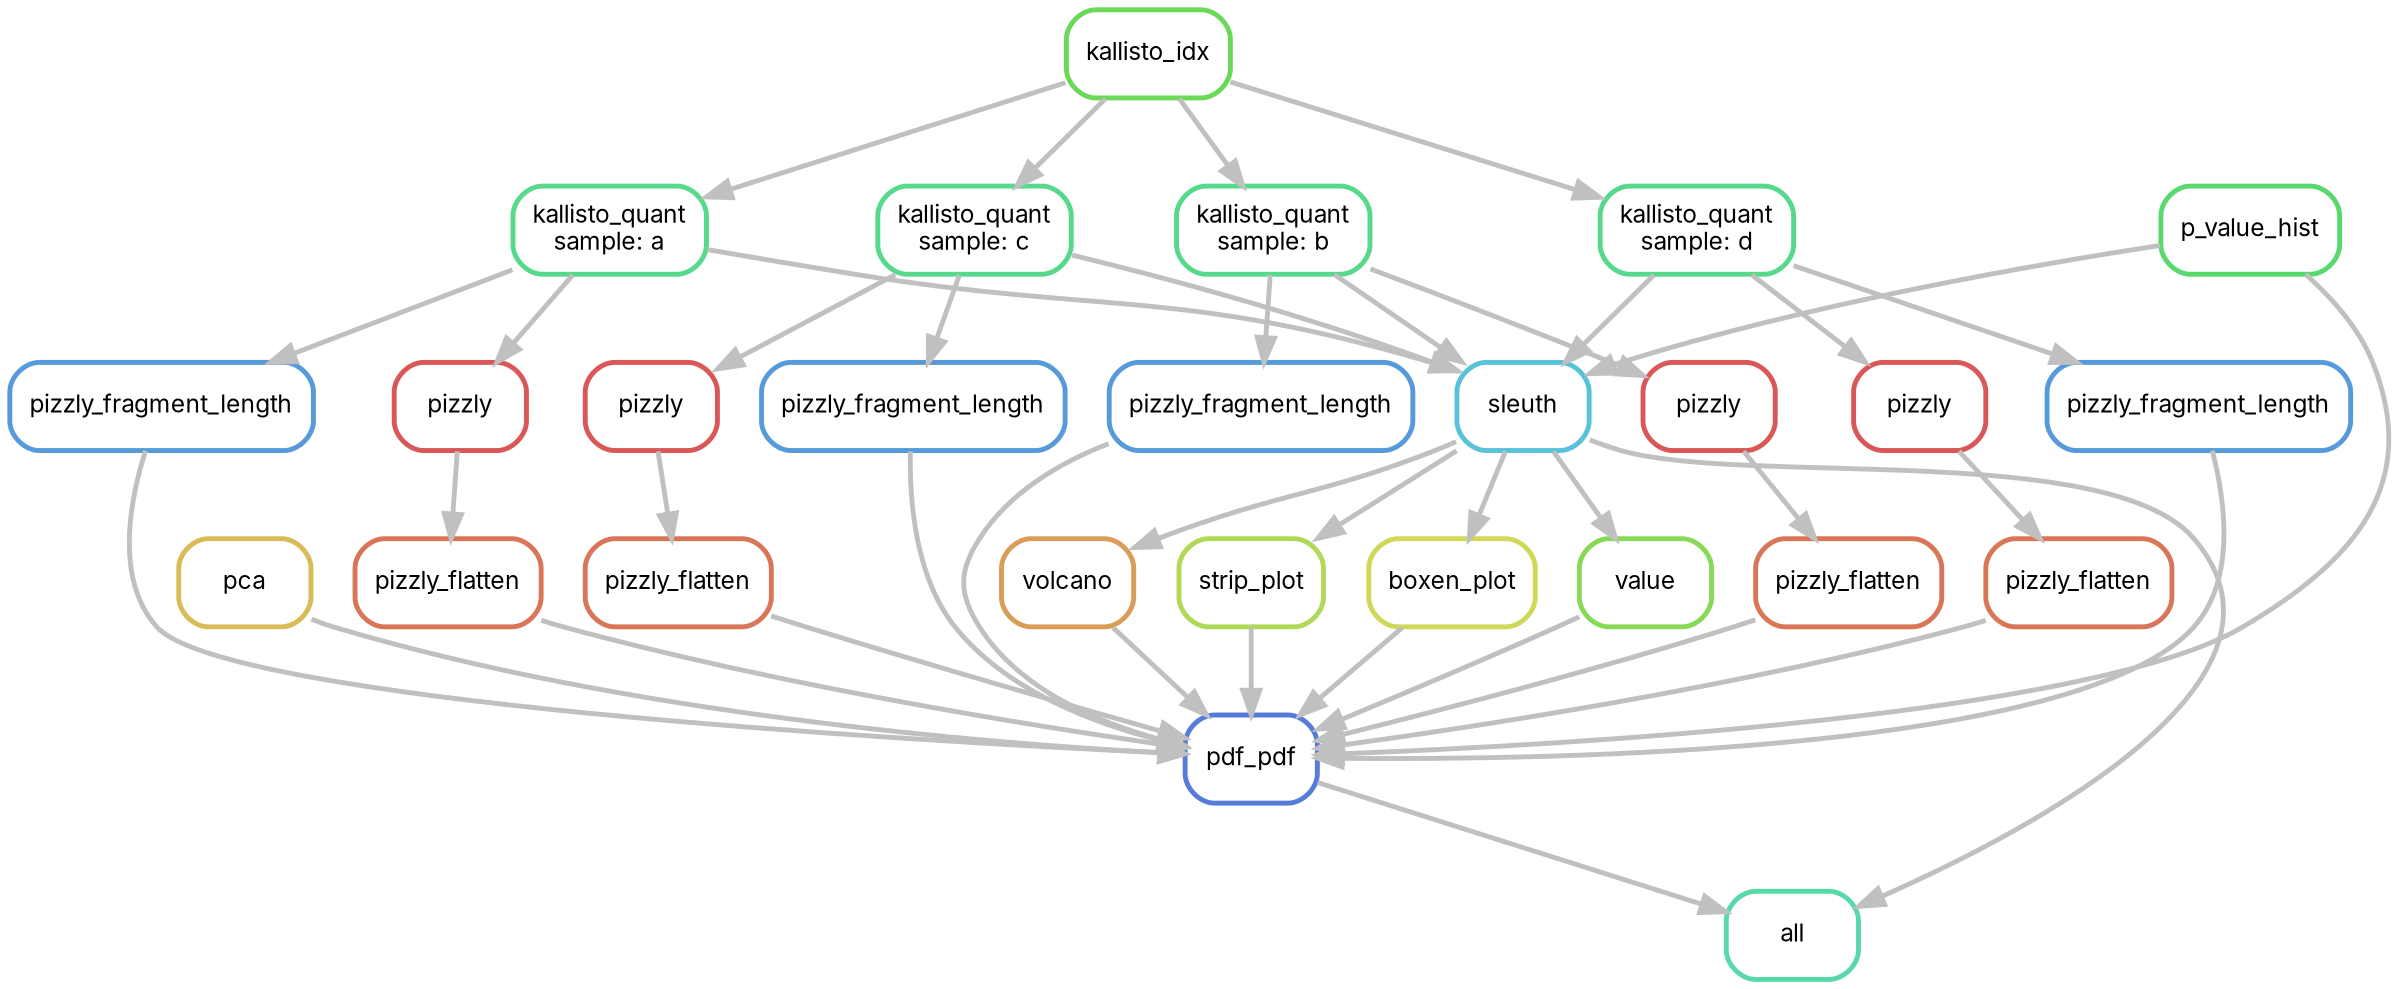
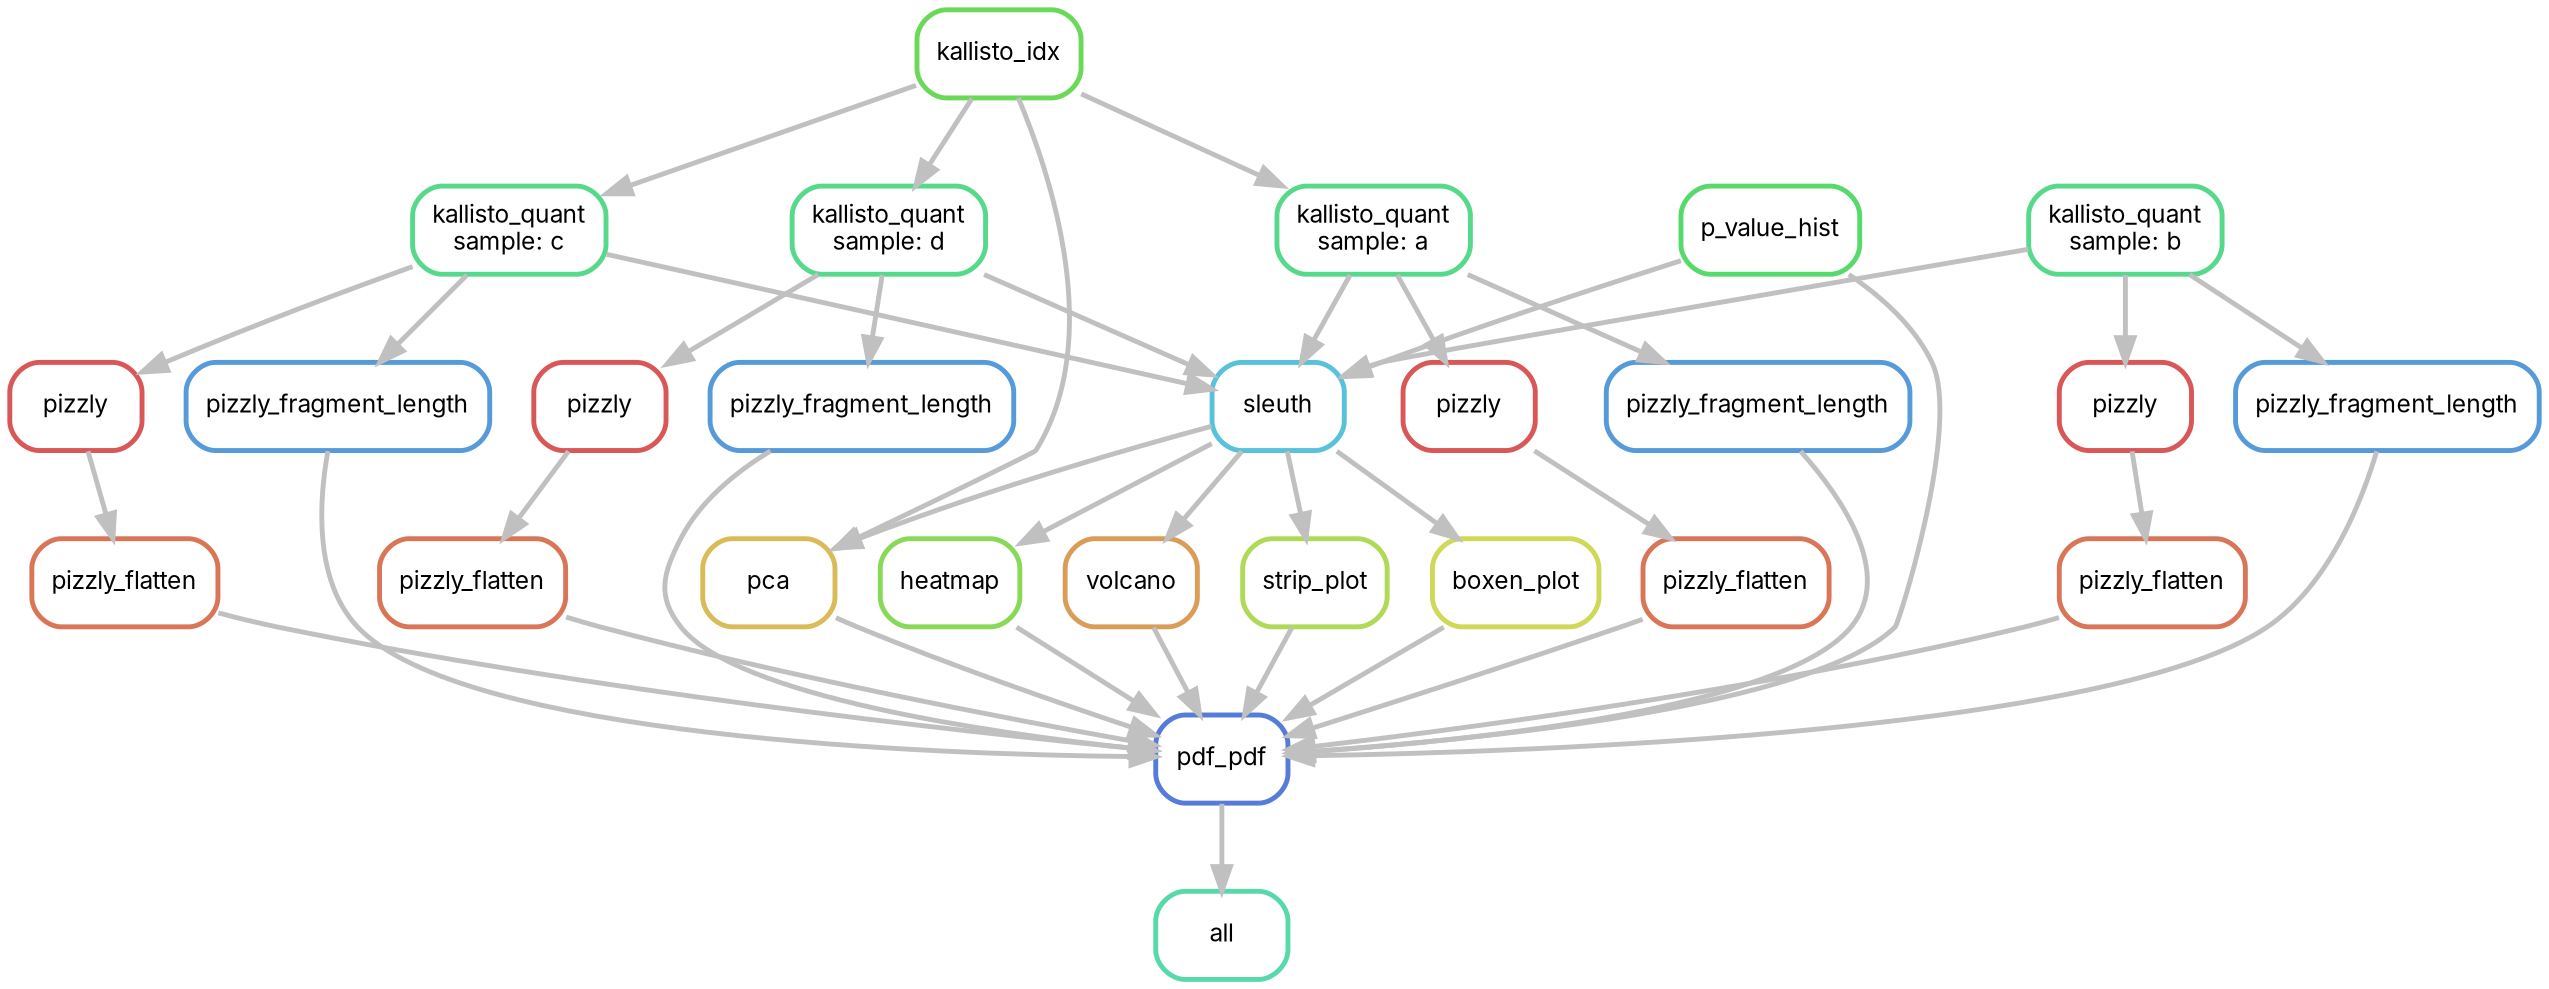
(1204, 132) -> (1064, 372)
(2161, 516) -> (1034, 478)
(1645, 583) -> (950, 583)
